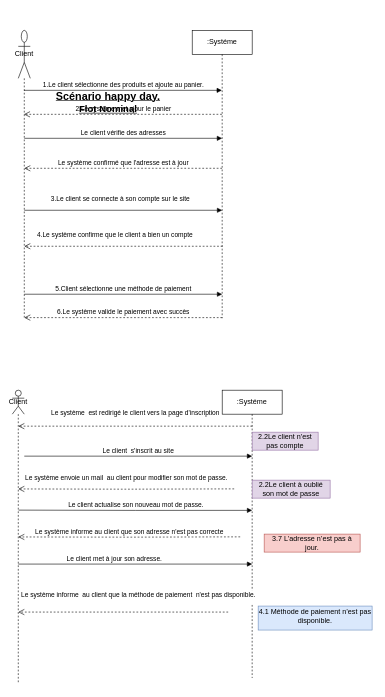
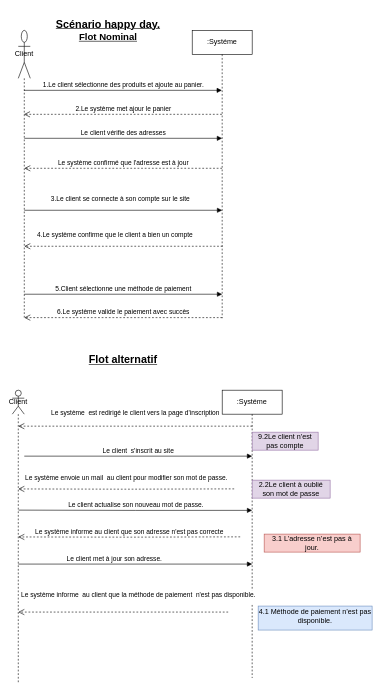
(108, 102) -> (108, 30)
none -> (123, 360)
(285, 441) -> (285, 441)
(312, 543) -> (312, 543)
